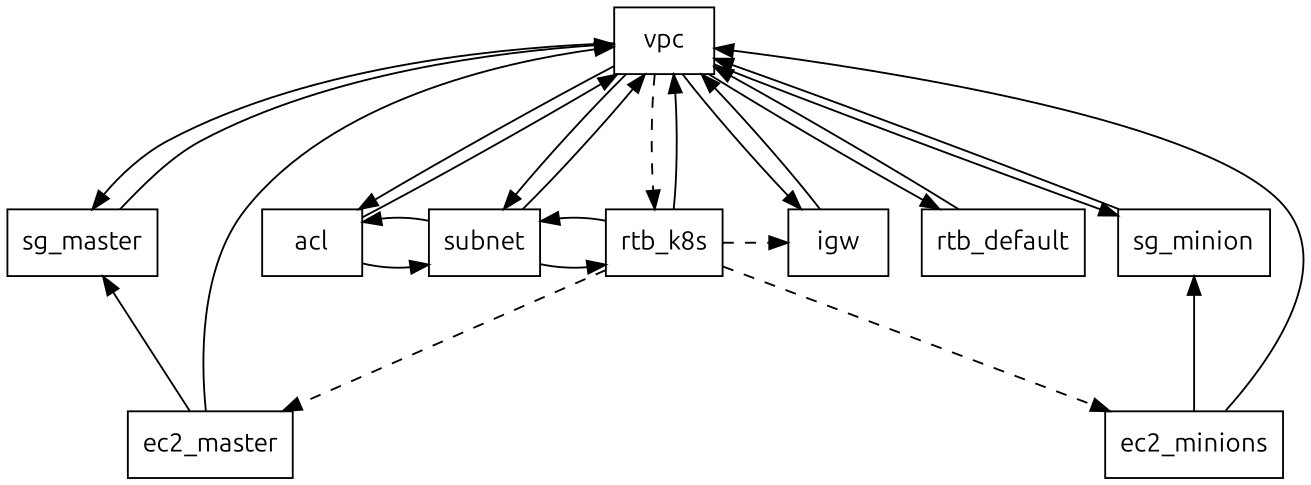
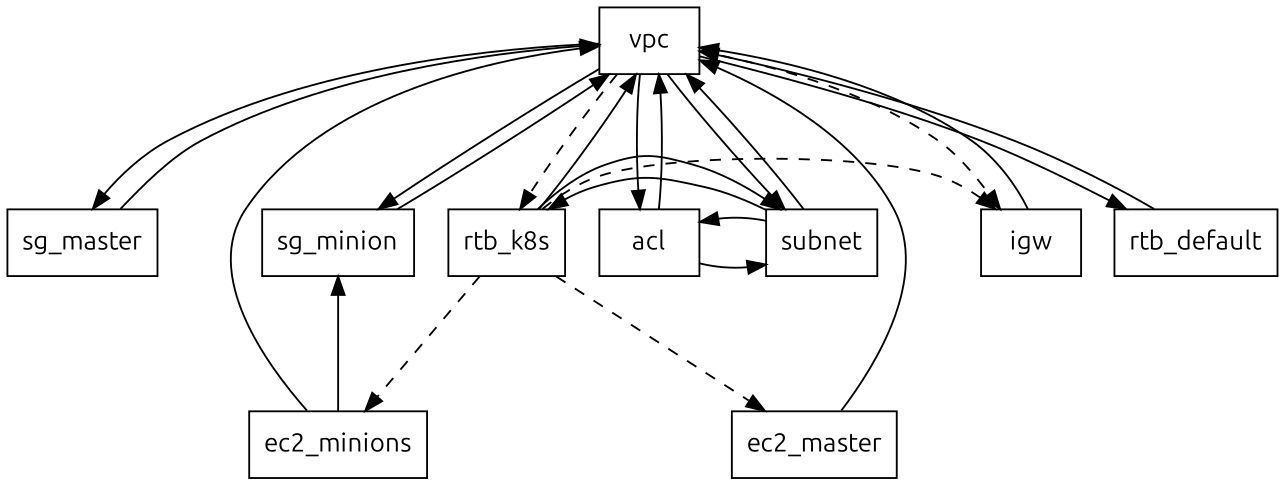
(734, 136) -> (931, 136)
(152, 352) -> none
